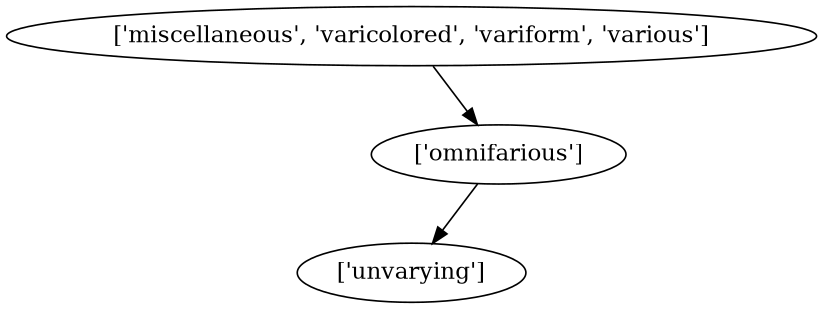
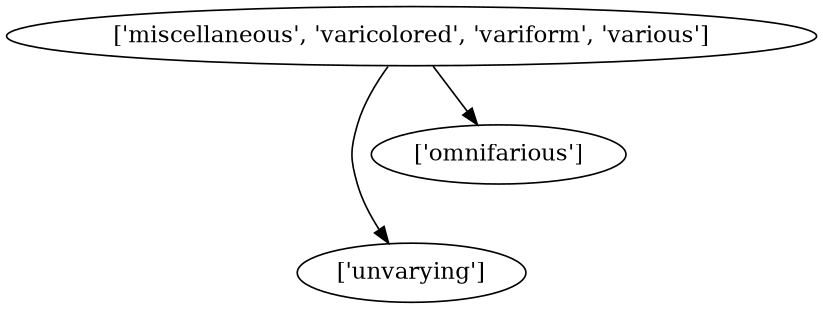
(460, 207) -> (353, 147)
